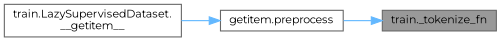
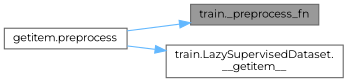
(195, 21) -> (141, 48)
(439, 21) -> (255, 15)
